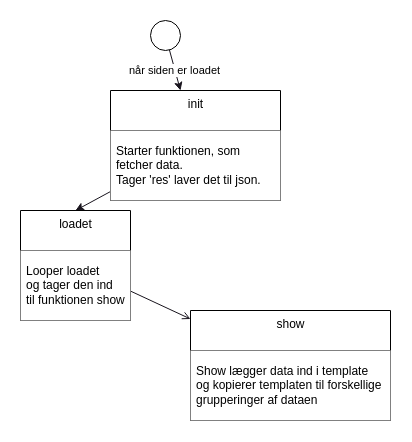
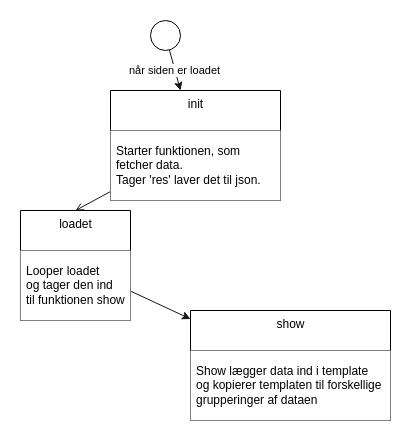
(83, 207) -> (81, 208)
(185, 316) -> (183, 315)
